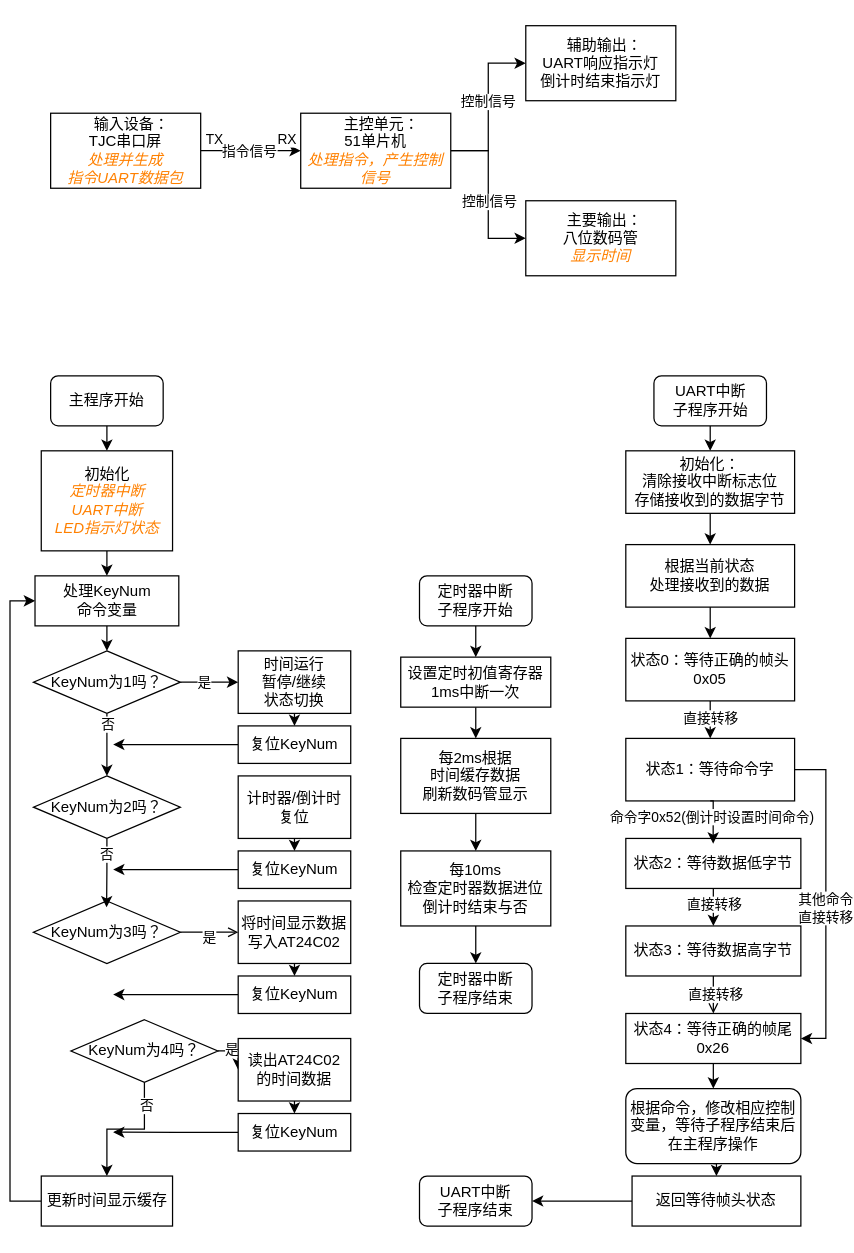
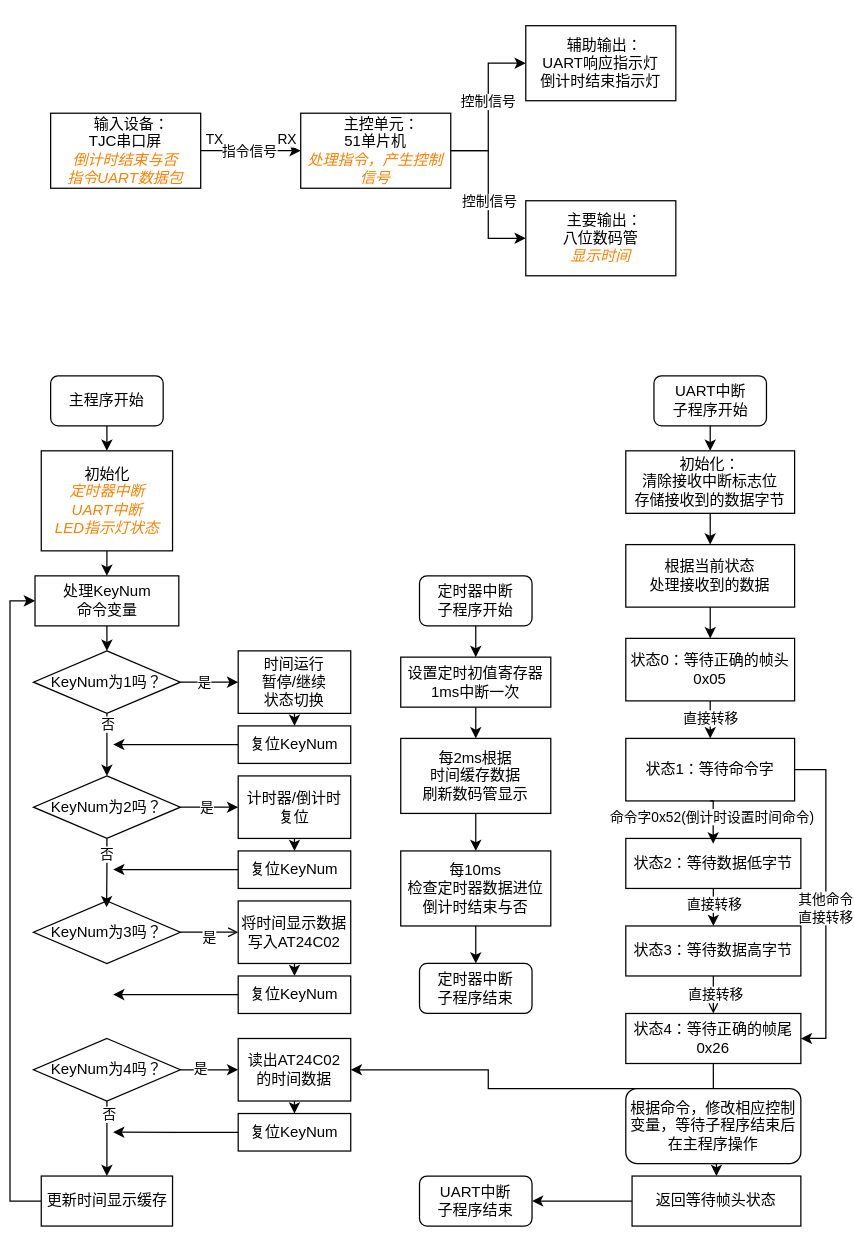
(126, 151) -> (126, 151)
none -> (205, 807)
(144, 1051) -> (107, 1069)
(713, 1078) -> (488, 1088)
